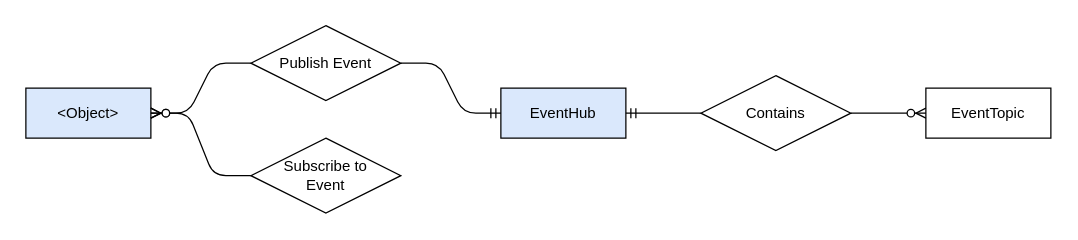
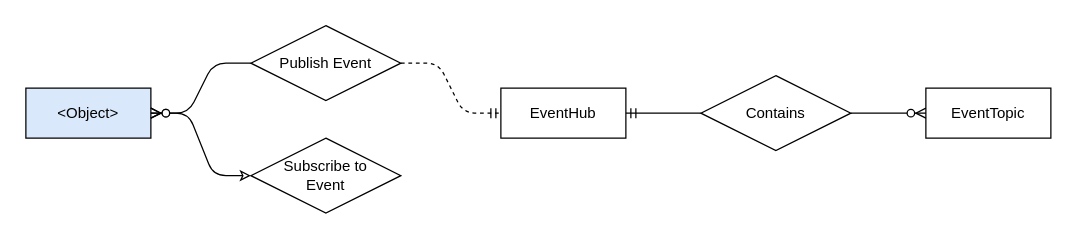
(451, 89) -> (451, 89)
(563, 113) -> (563, 113)
(244, 176) -> (241, 176)
